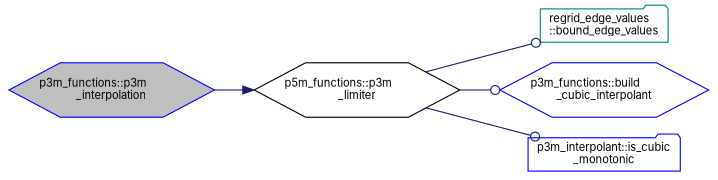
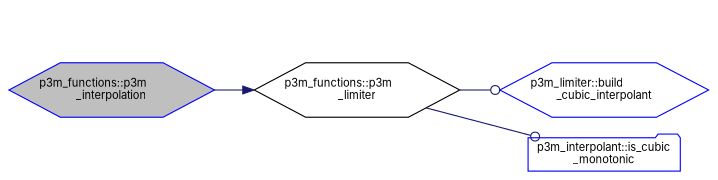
(604, 26) -> none
(357, 90) -> (357, 90)
(604, 90) -> (604, 90)
